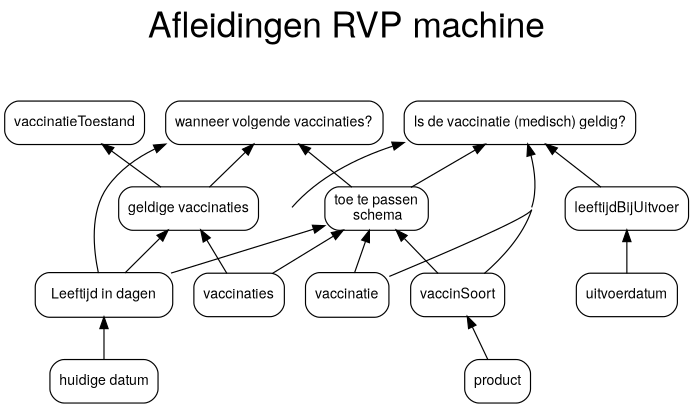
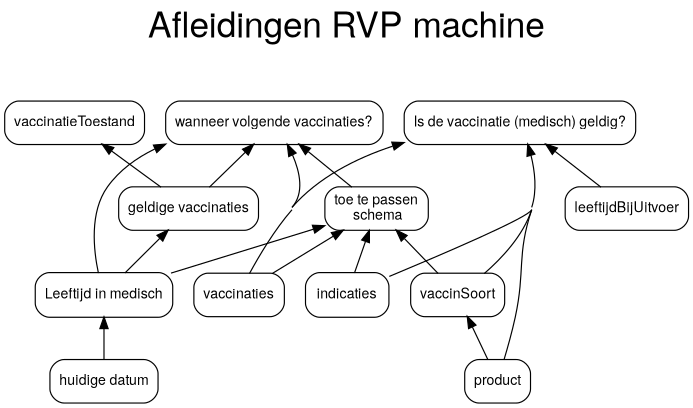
(443, 169) -> (520, 285)
(214, 252) -> (273, 234)
(104, 295) -> (104, 295)
(347, 295) -> (347, 295)
(627, 295) -> none
